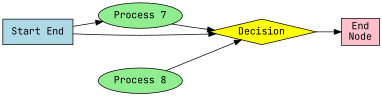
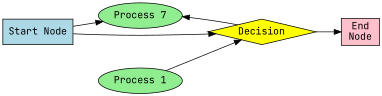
(190, 27) -> (214, 21)
(38, 32) -> (38, 32)
(140, 81) -> (140, 81)
